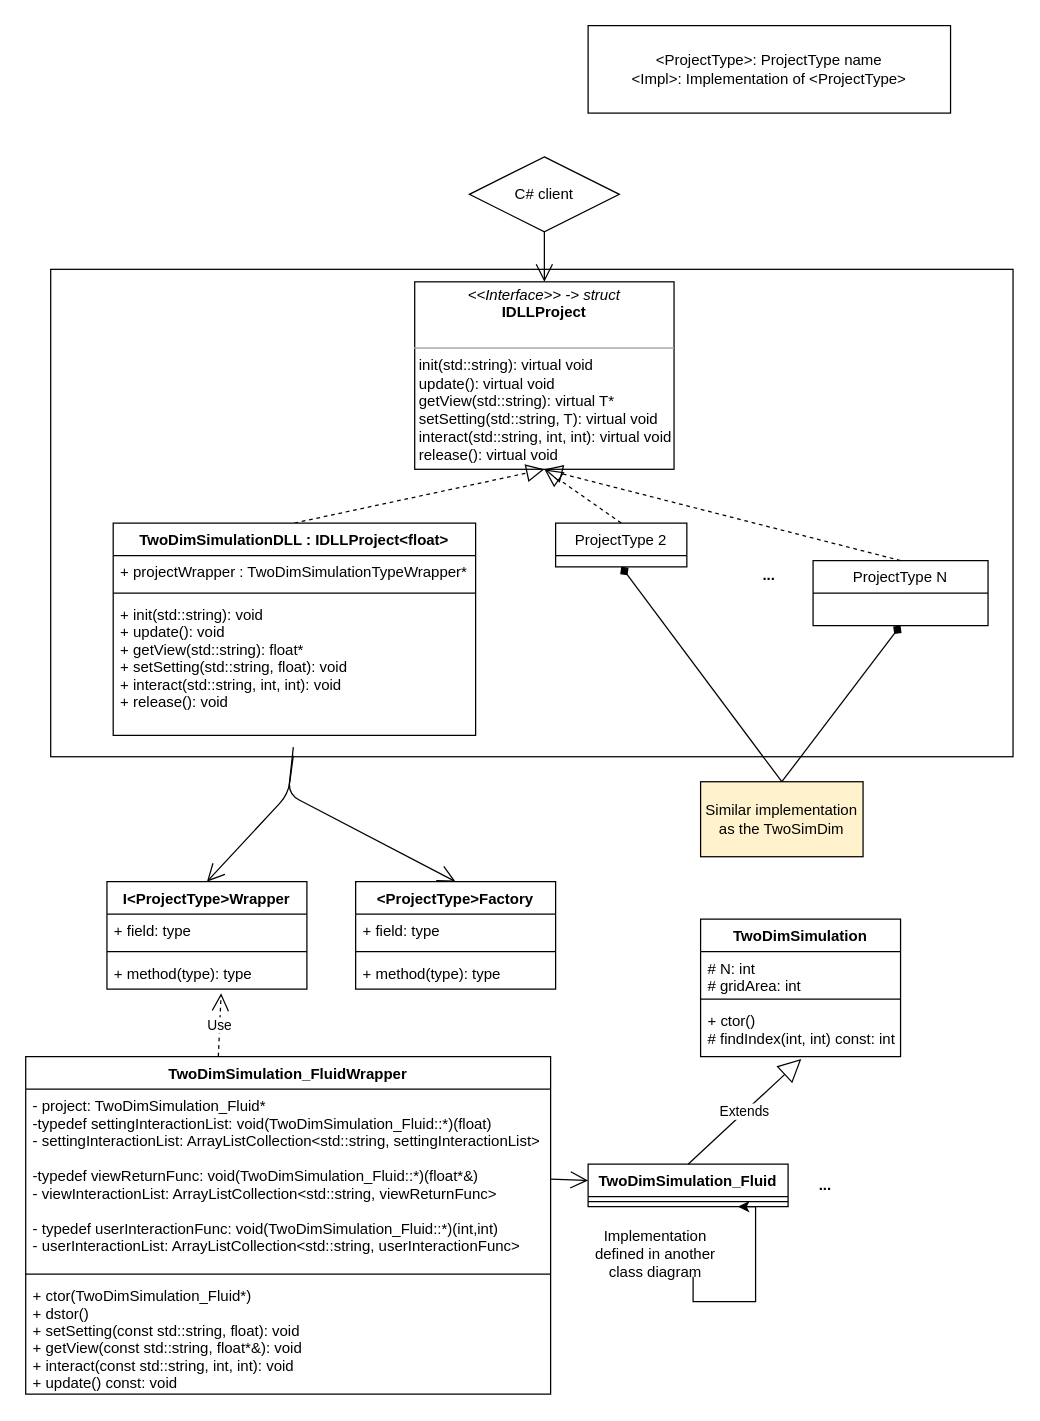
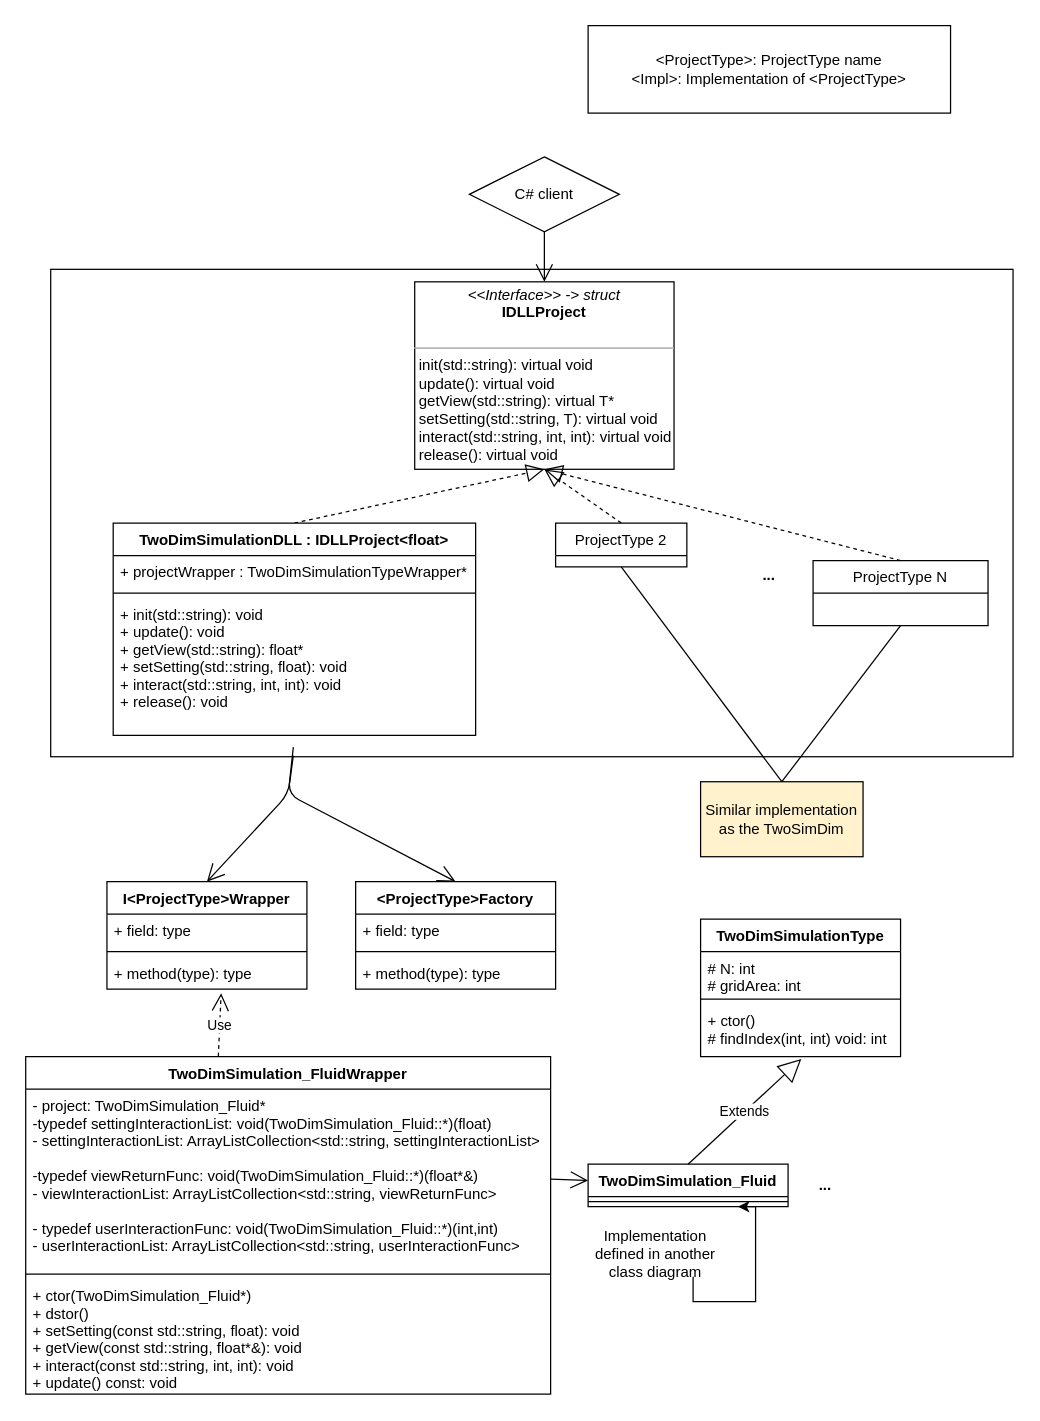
(628, 575) -> (624, 571)
(894, 634) -> (897, 630)
(800, 936) -> (800, 936)
(739, 1021) -> (739, 1021)
